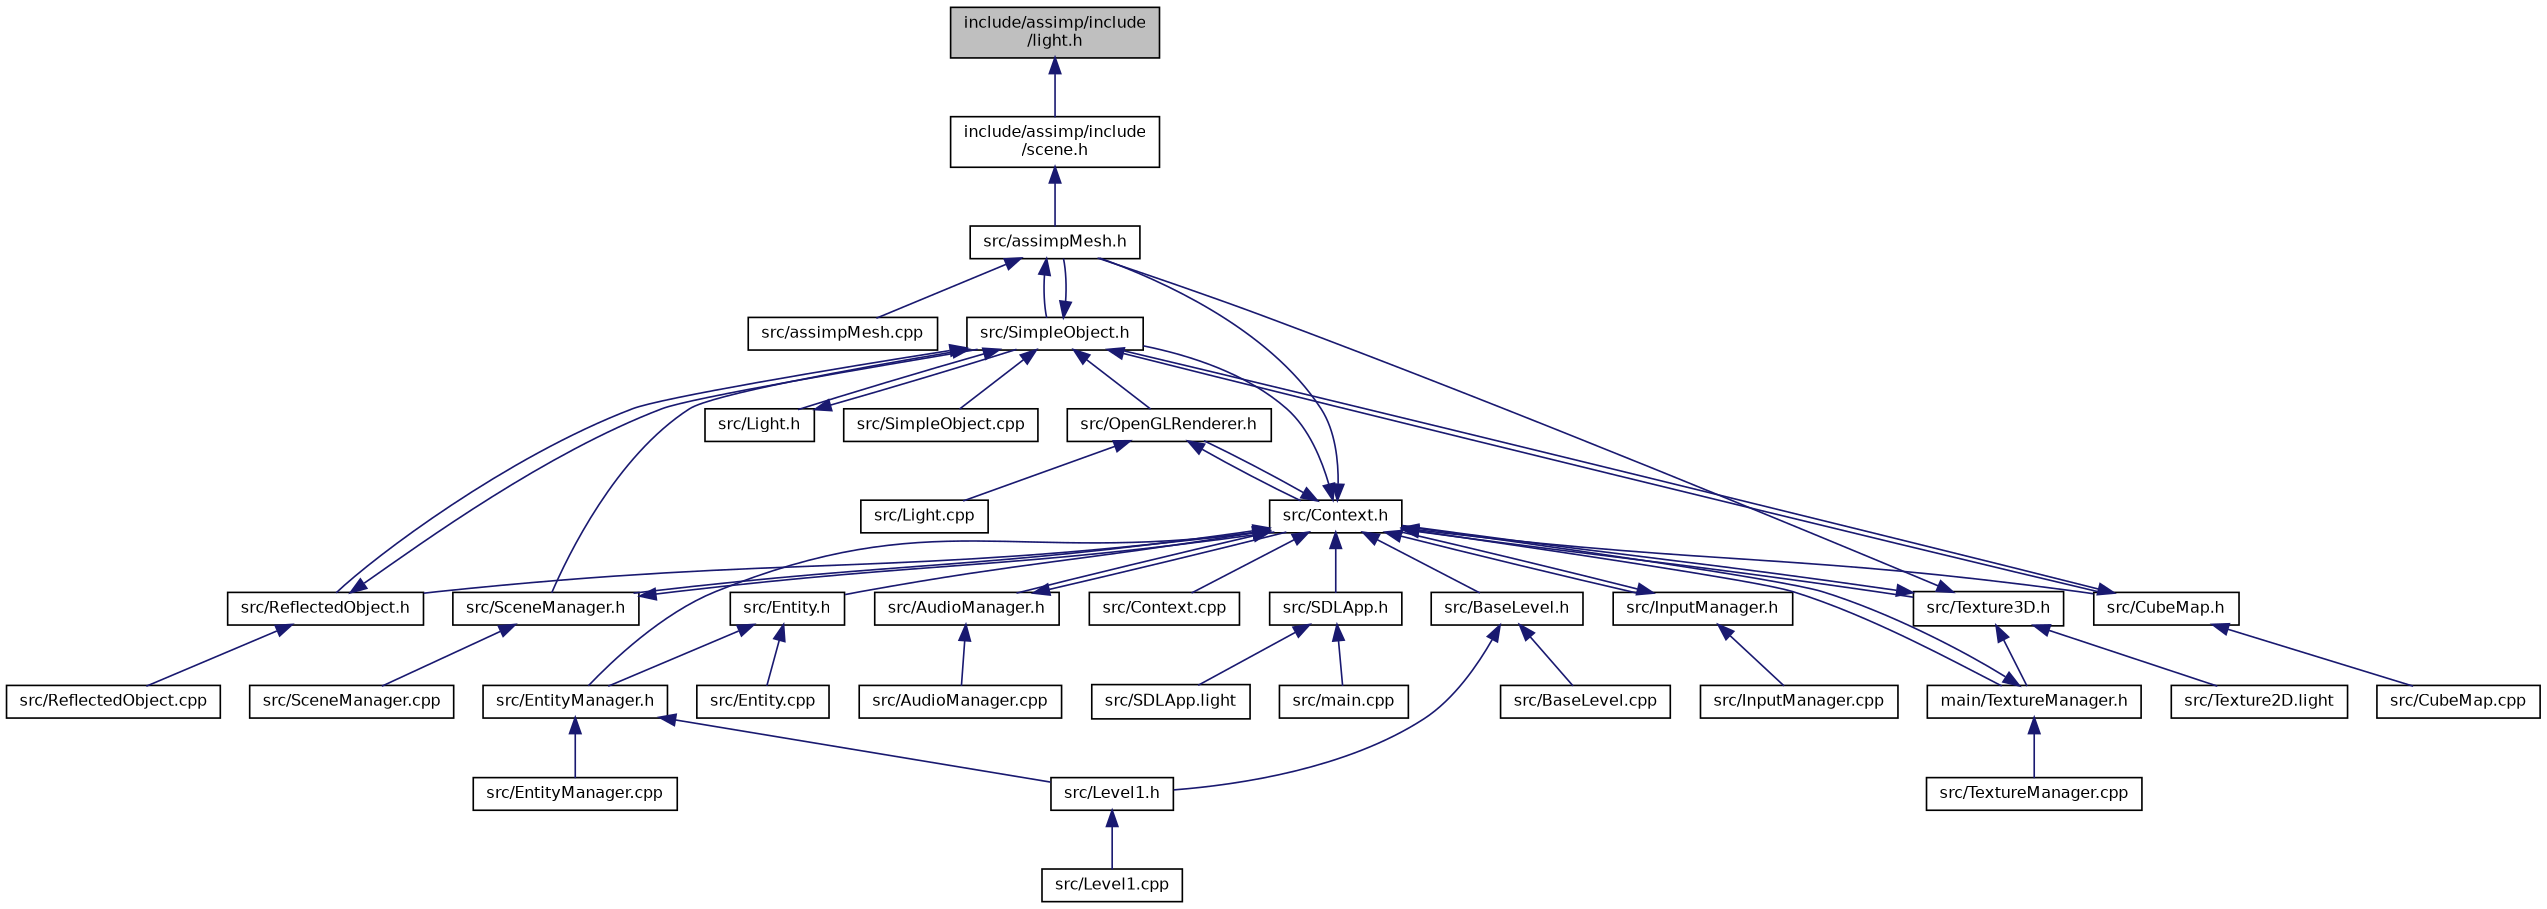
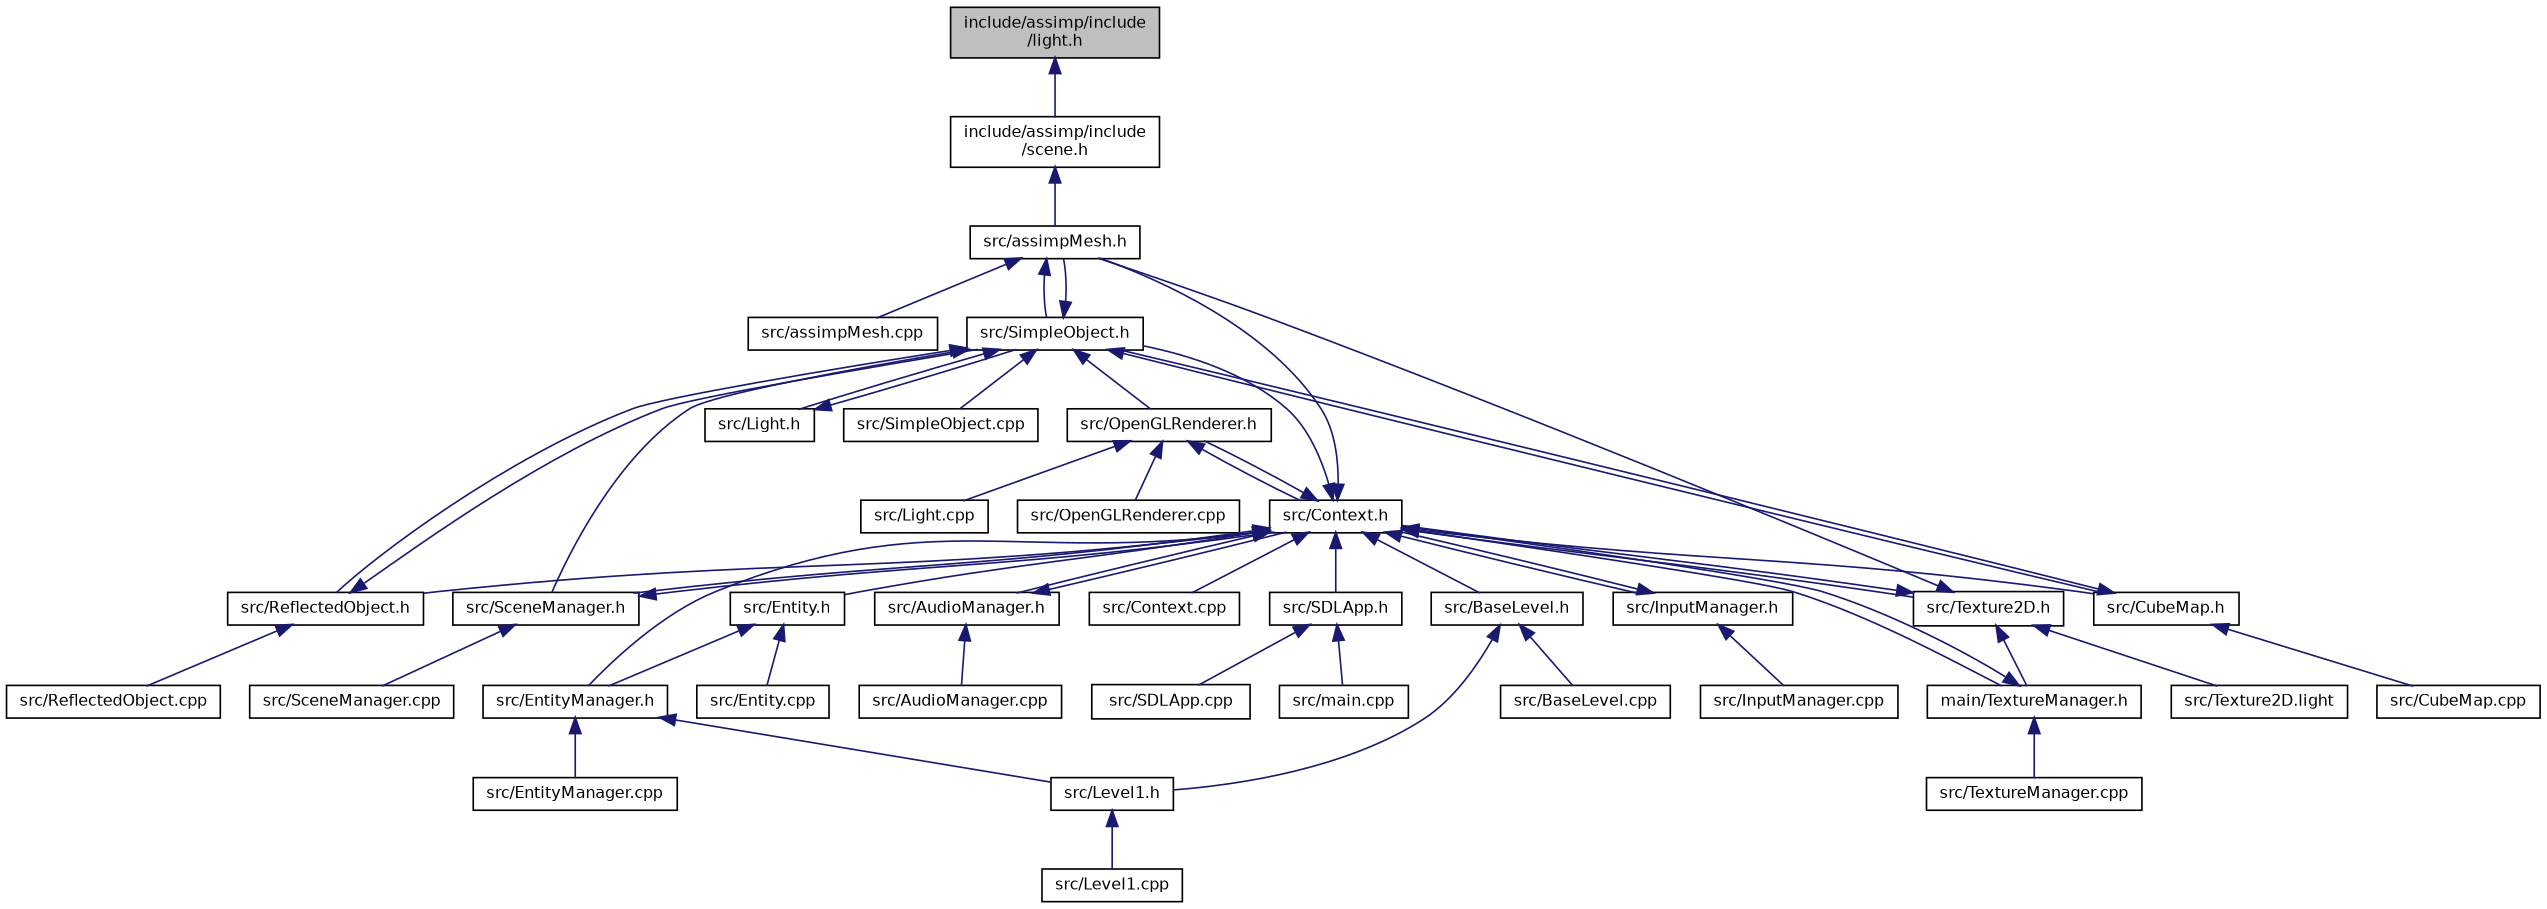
none -> (1128, 517)
(1989, 609) -> (1989, 609)
(1171, 702) -> (1171, 702)
